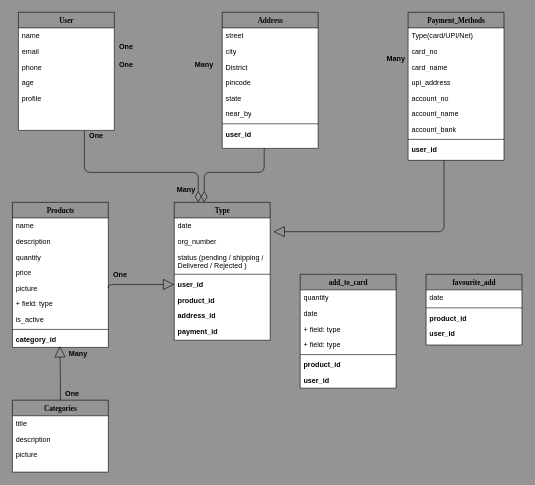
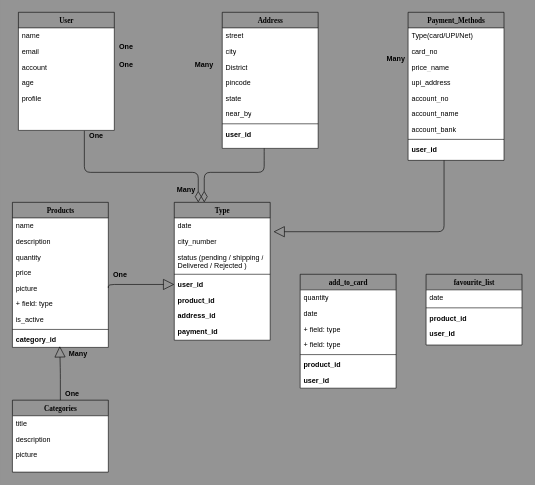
(32, 68) -> (36, 68)
(430, 68) -> (431, 68)
(198, 242) -> (199, 242)
(475, 283) -> (475, 283)
